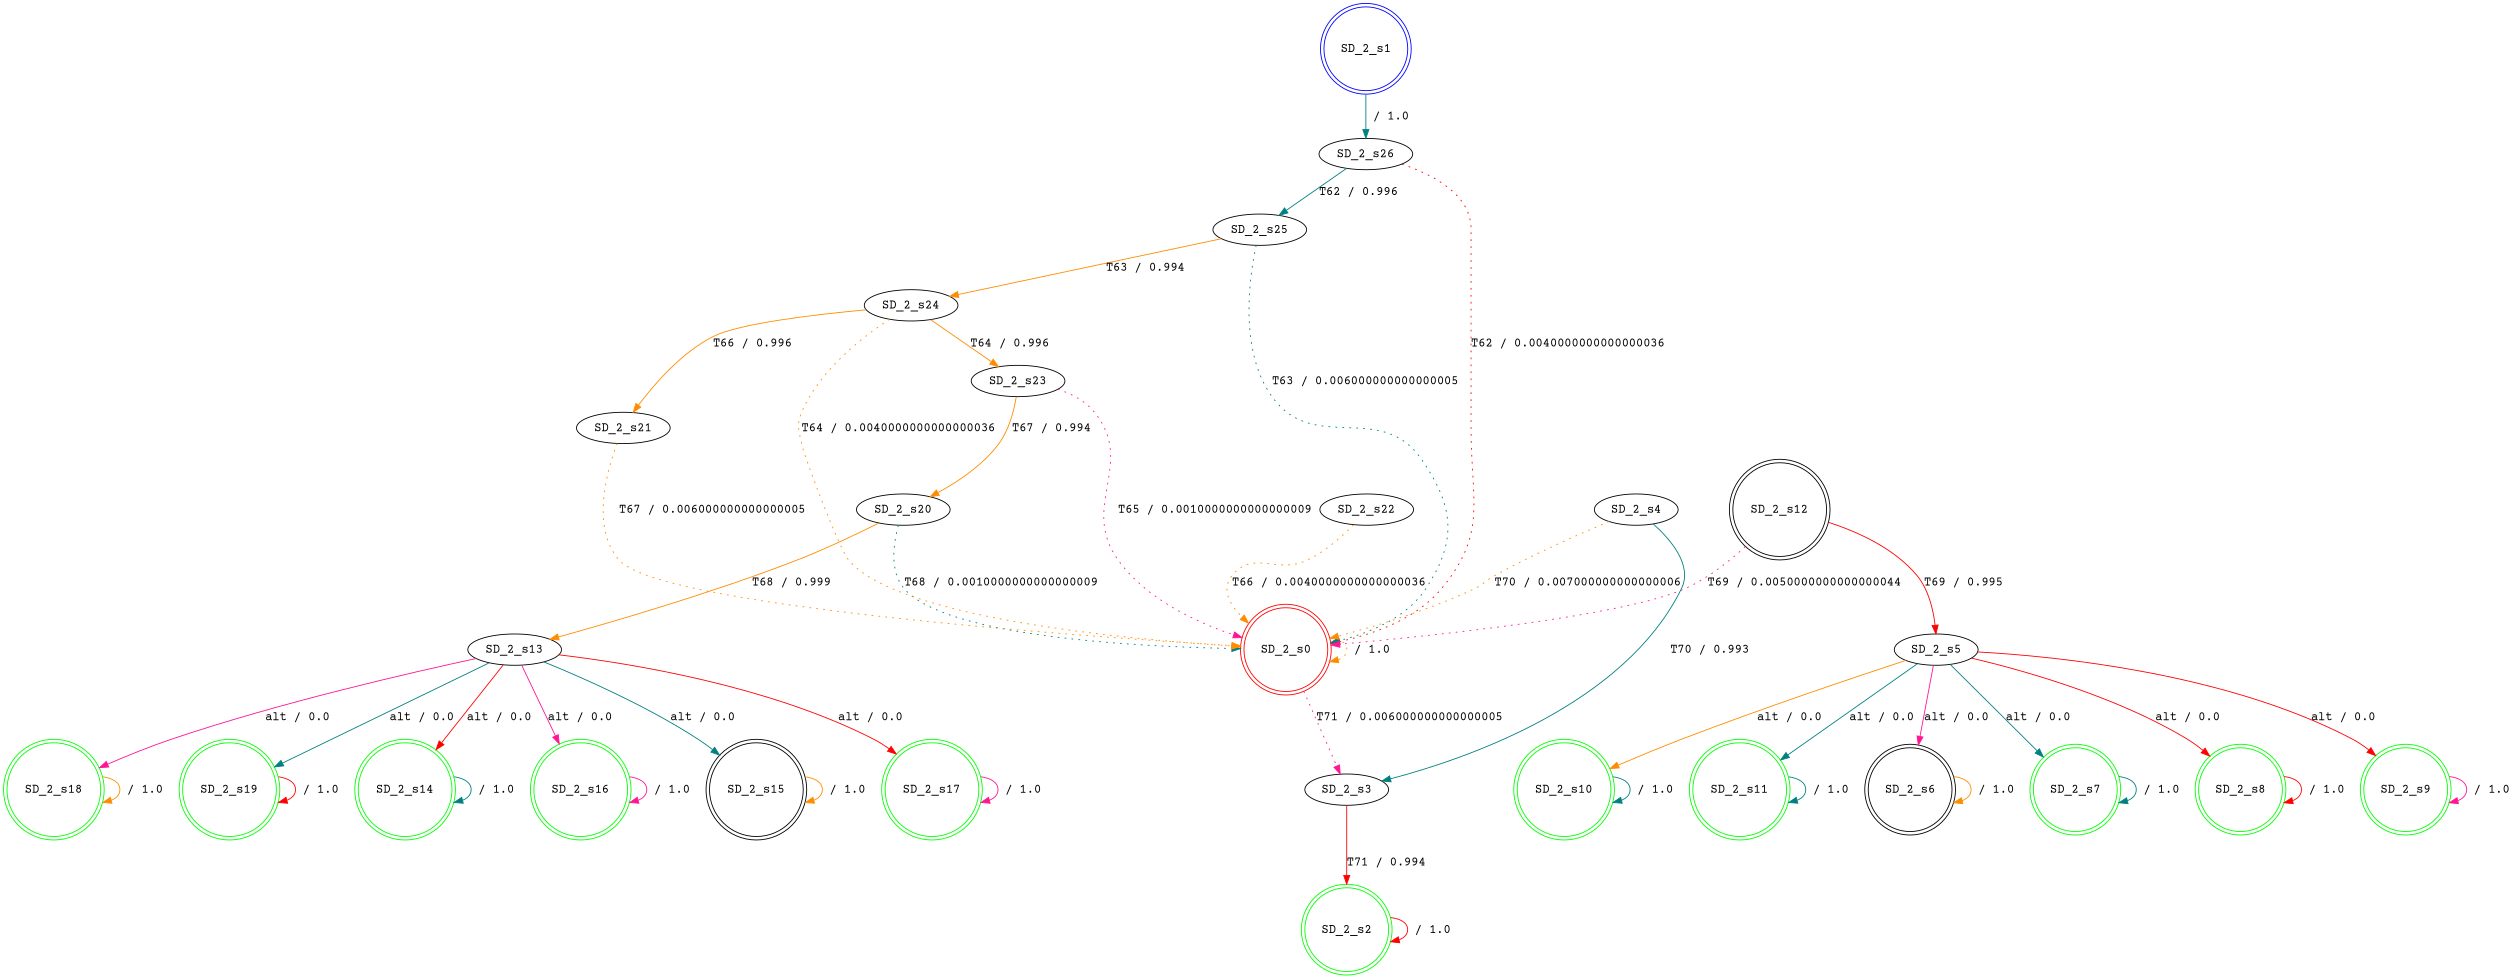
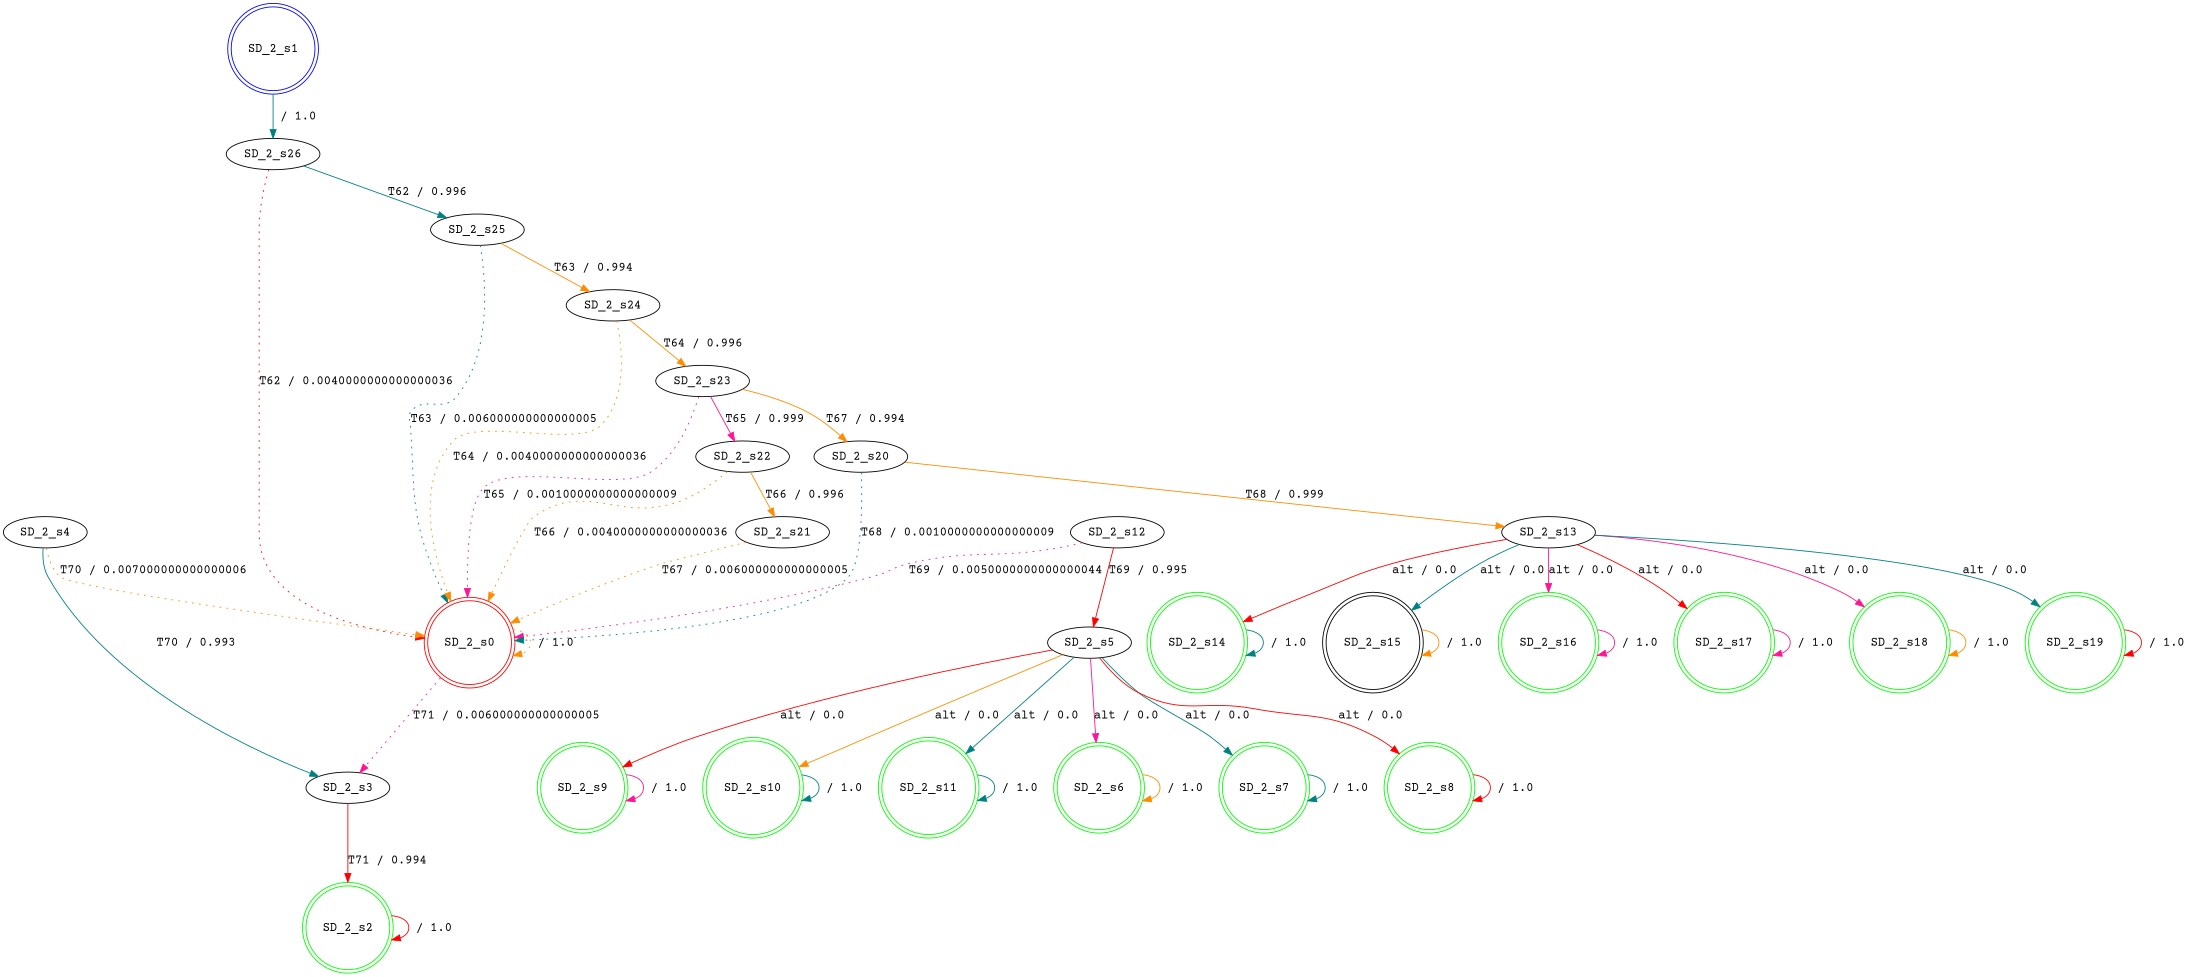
(738, 328) -> (760, 491)
none -> (720, 415)
(1780, 510) -> (1117, 532)
(1910, 790) -> (1099, 788)
